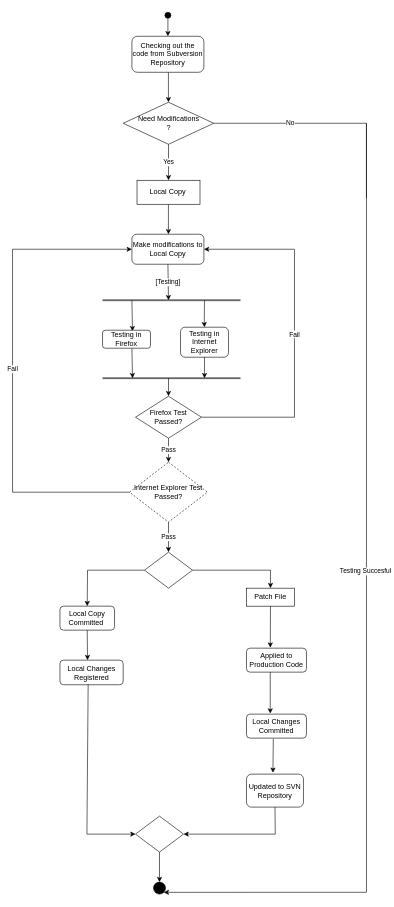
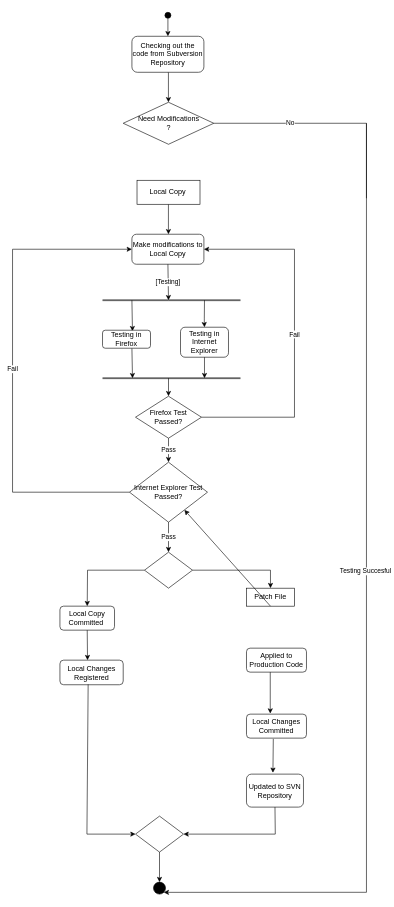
(168, 160) -> none
(168, 492) -> (168, 492)
(270, 625) -> (210, 539)
